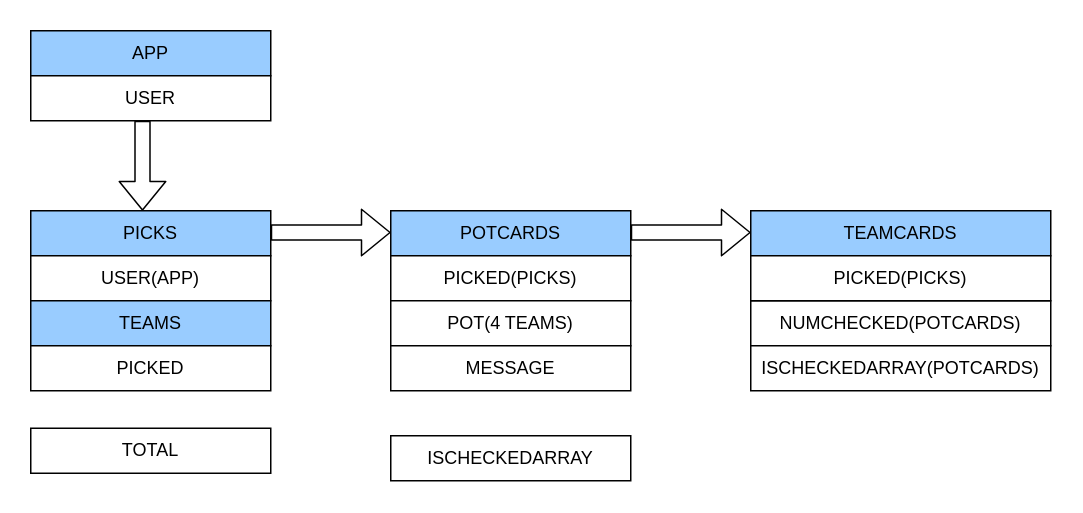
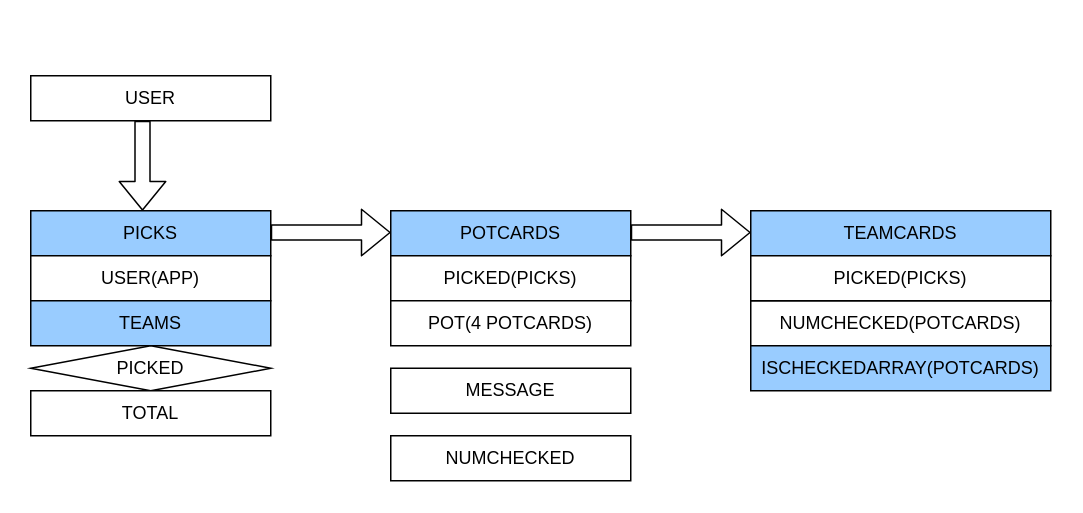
(151, 53) -> none
(511, 323) -> (511, 323)
(151, 368) -> (151, 368)
(511, 368) -> (511, 391)
(901, 368) -> (901, 368)
(151, 451) -> (151, 413)
(511, 458) -> (511, 458)
